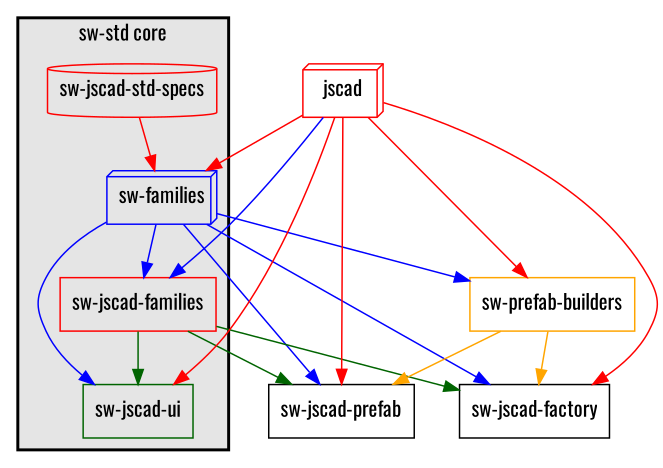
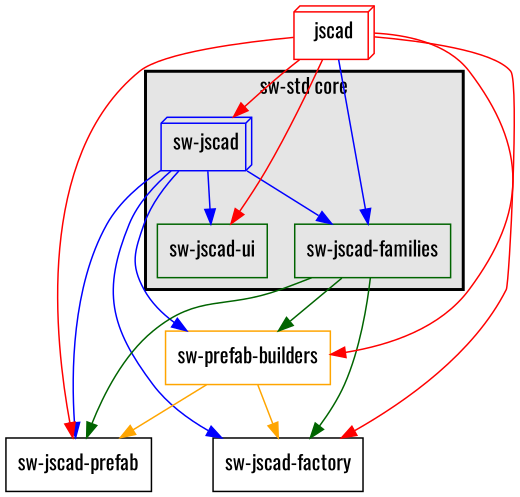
(132, 91) -> none
(162, 197) -> (206, 144)
(138, 304) -> (373, 251)
(138, 351) -> (316, 300)
